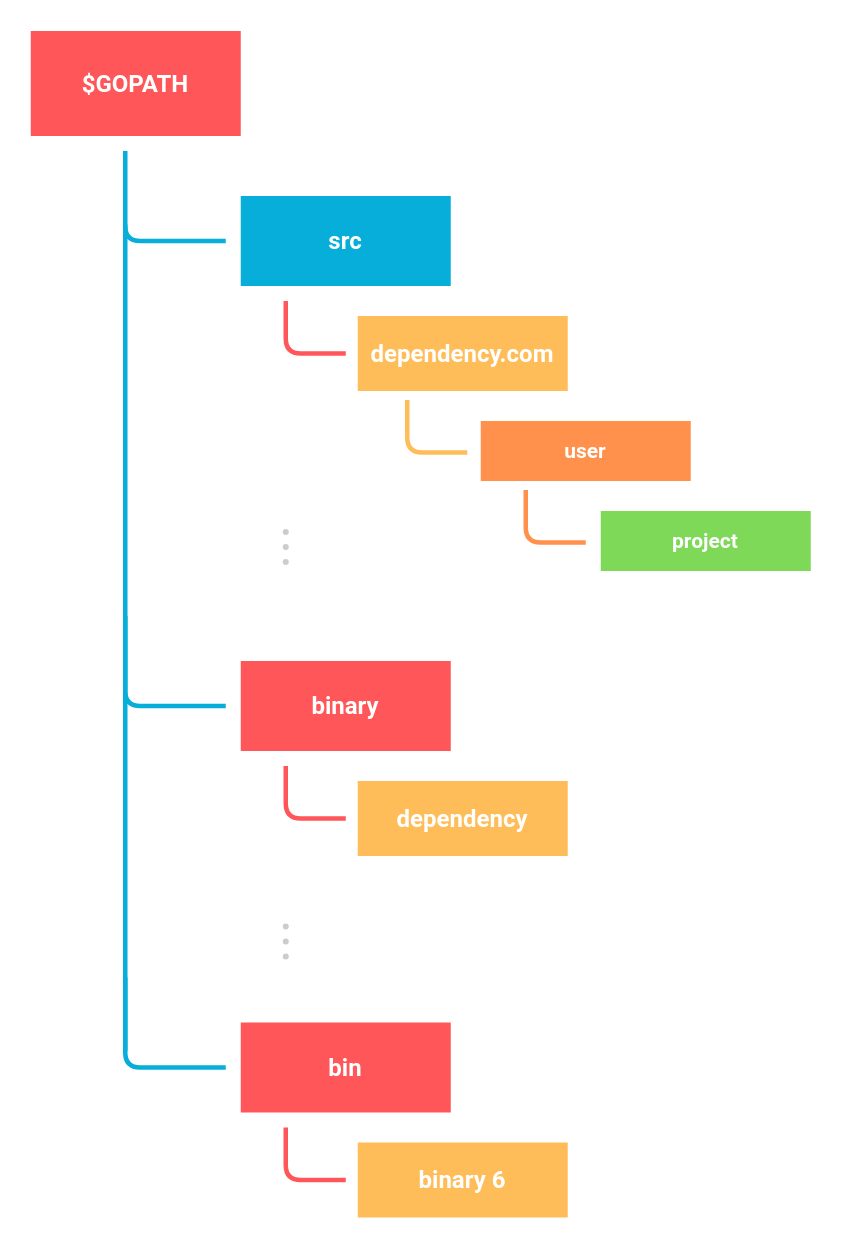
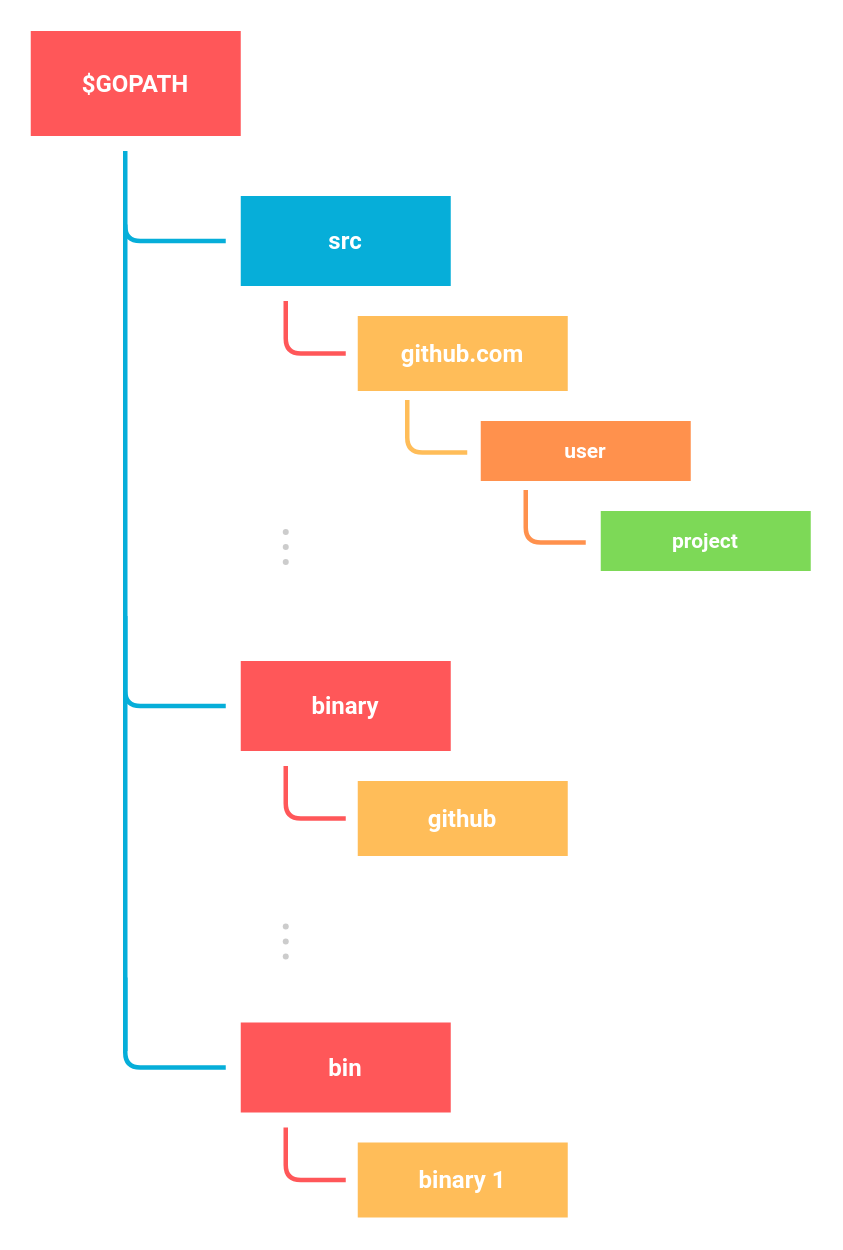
(463, 353) -> (463, 353)
(463, 818) -> (463, 818)
(463, 1180) -> (463, 1180)
